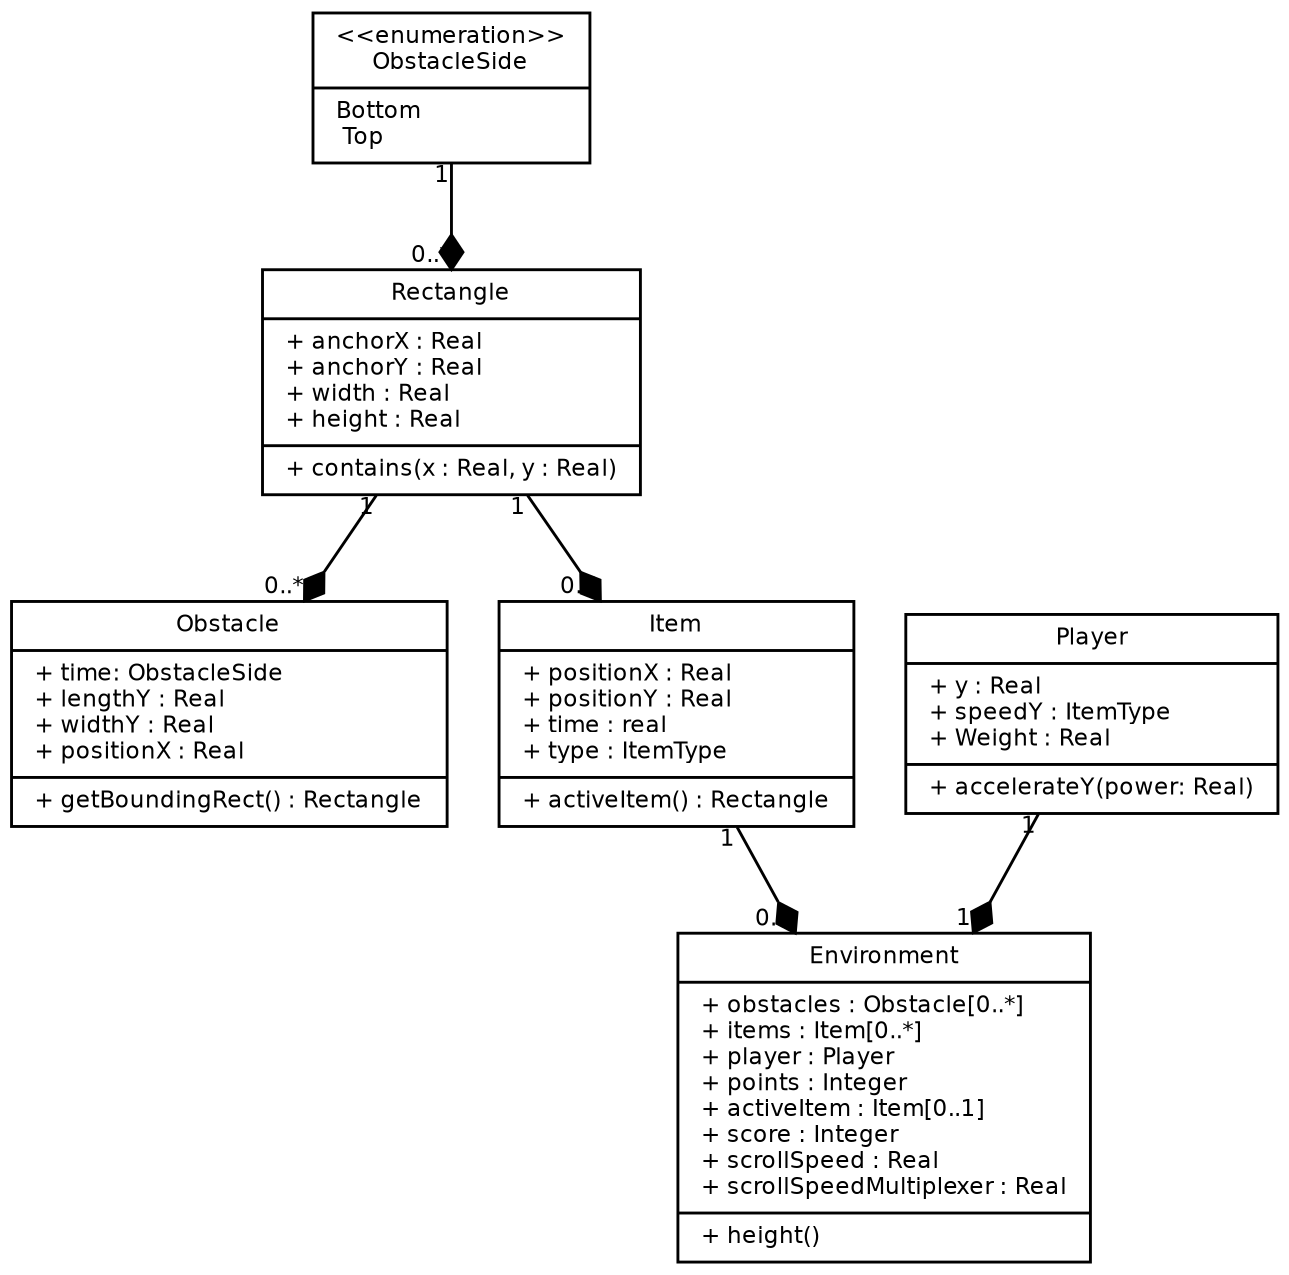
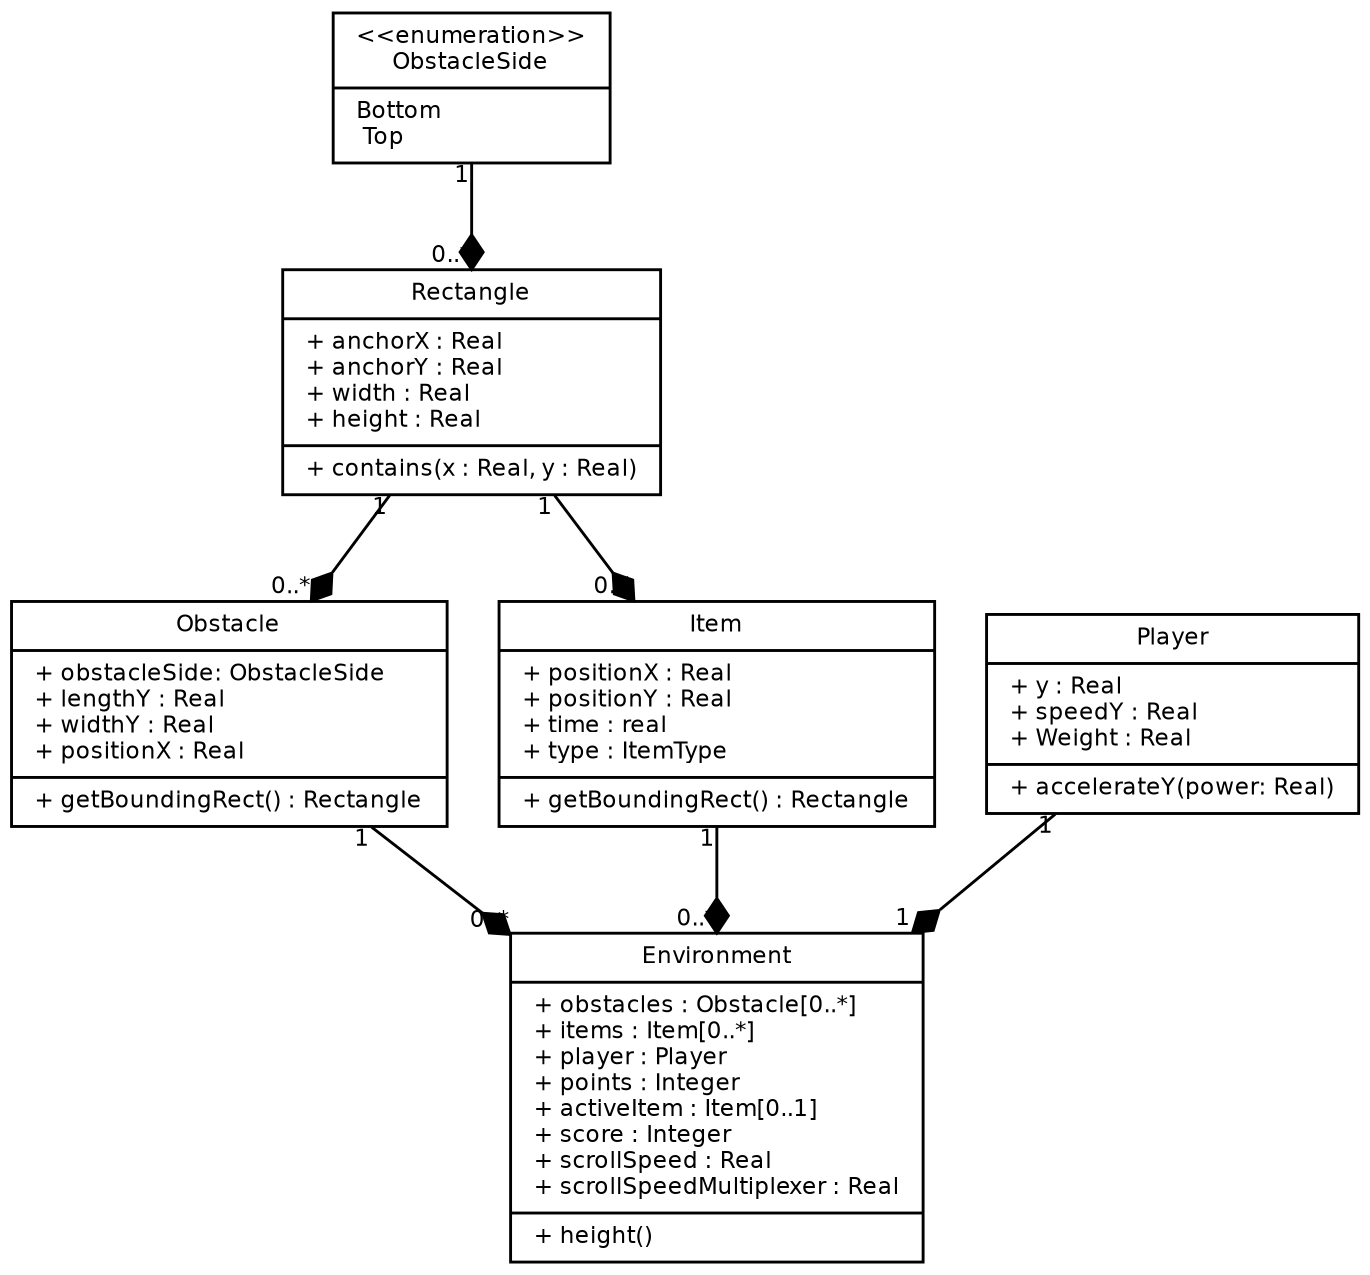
(160, 674) -> (211, 674)
(1051, 713) -> (1105, 713)
(676, 801) -> (717, 801)
none -> (427, 870)
